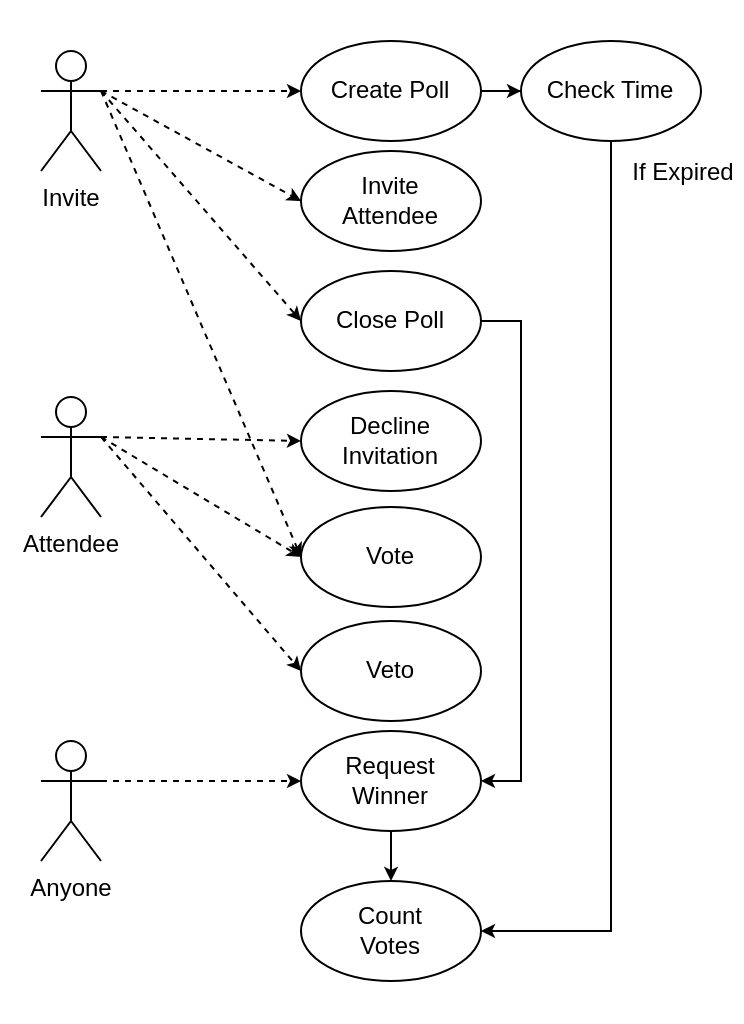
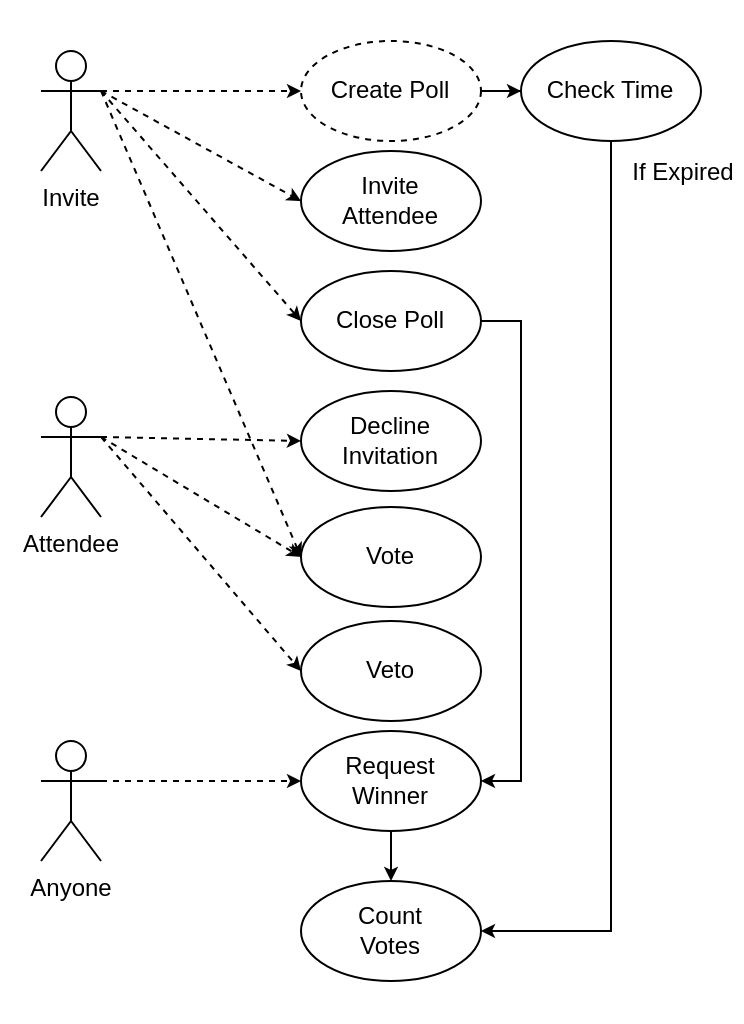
(391, 91) -> (391, 91)
